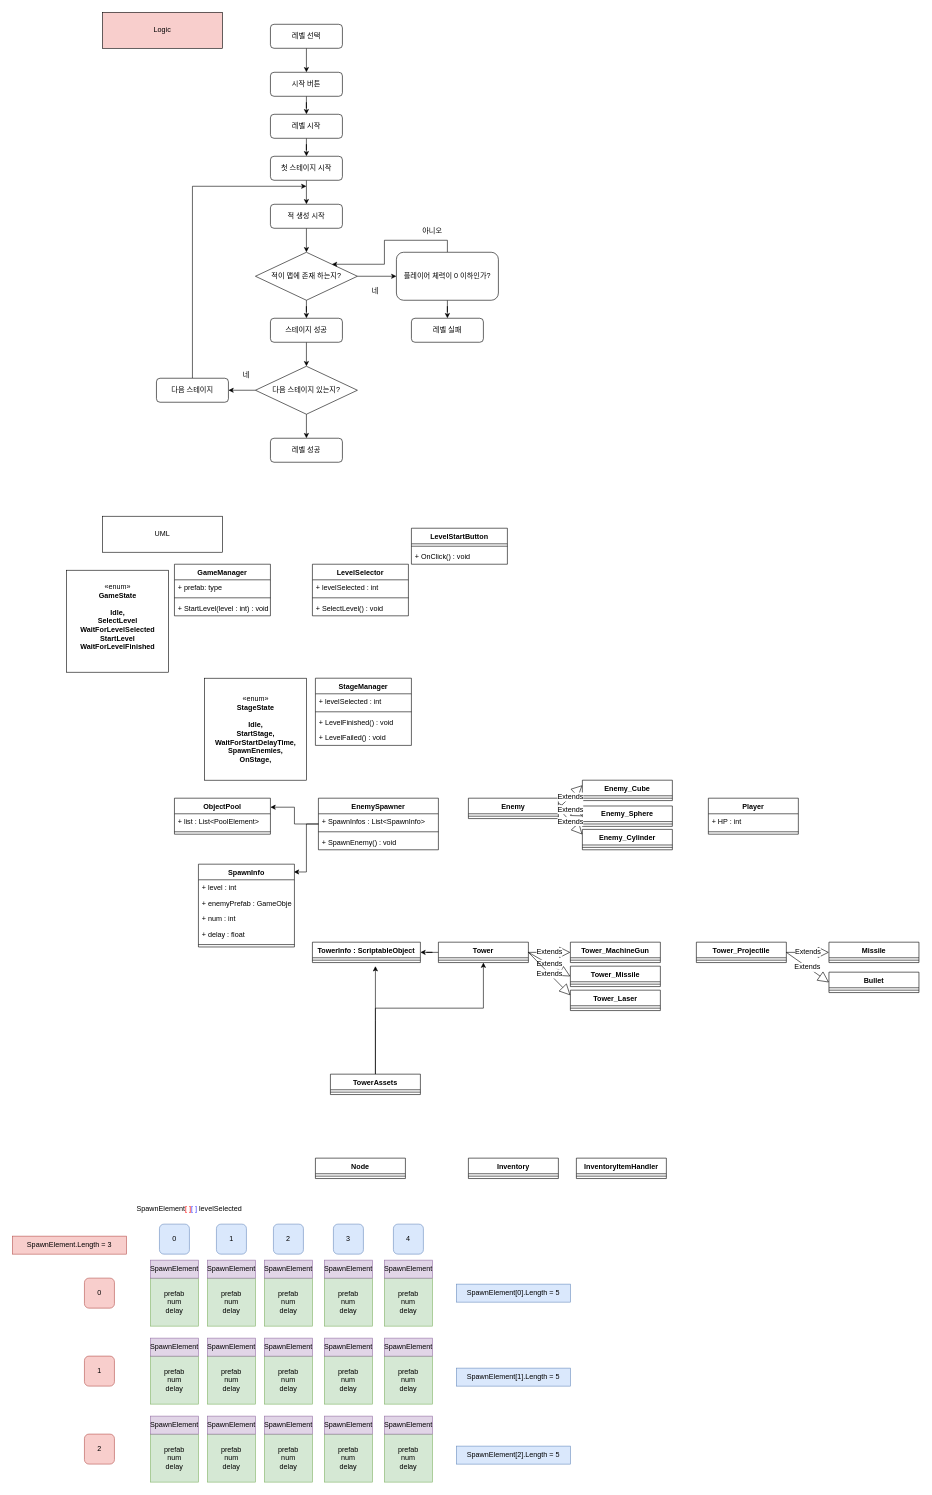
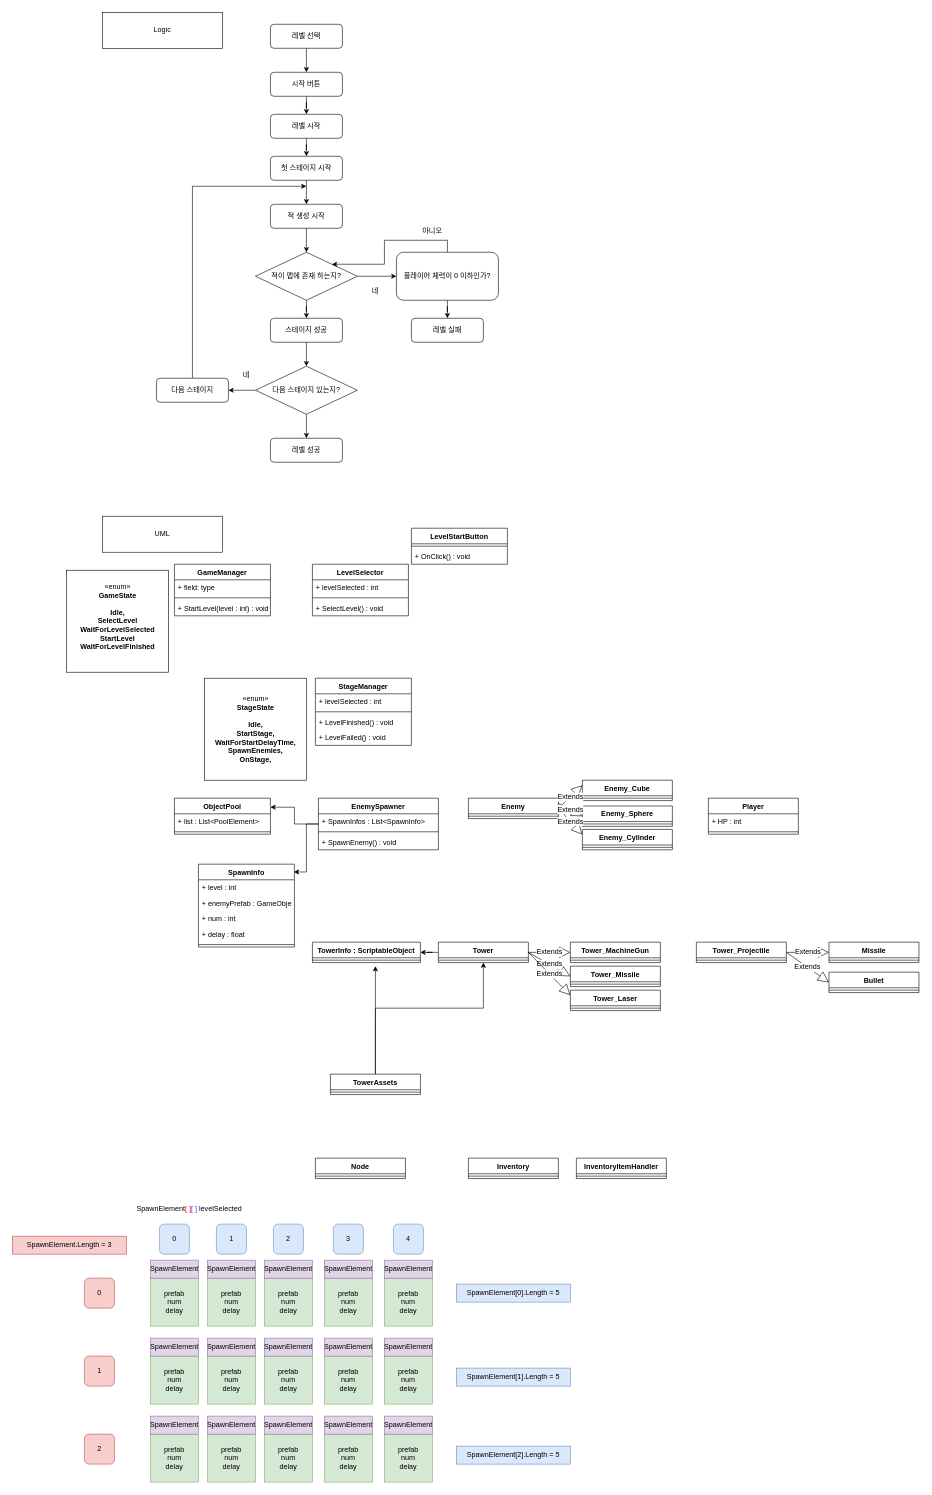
(162, 30) -> (162, 30)
(203, 588) -> (199, 588)
